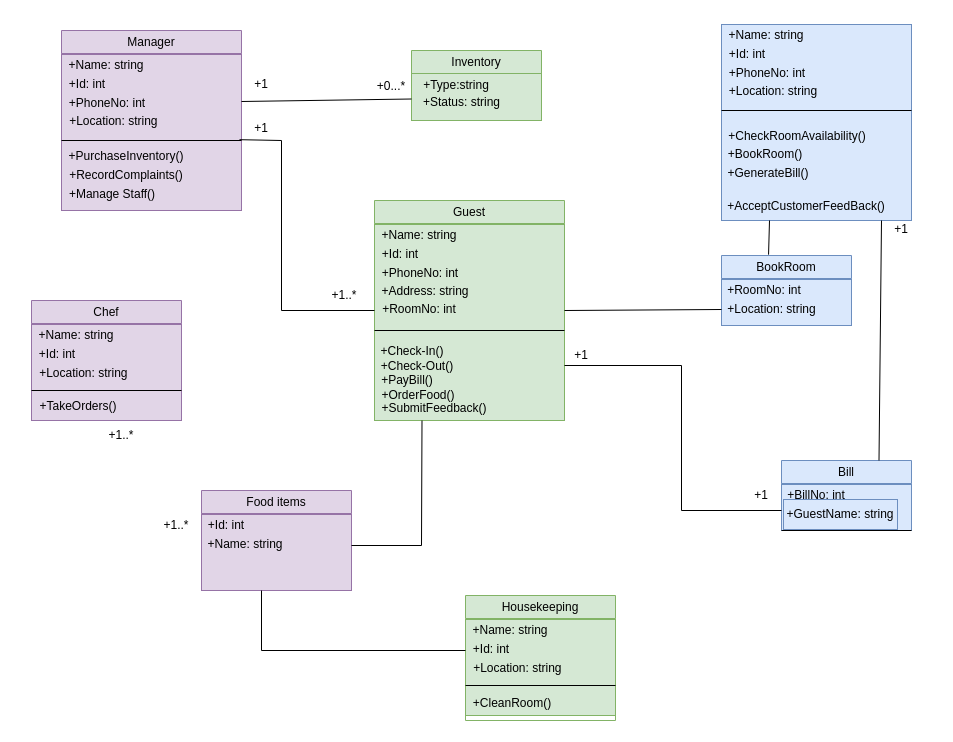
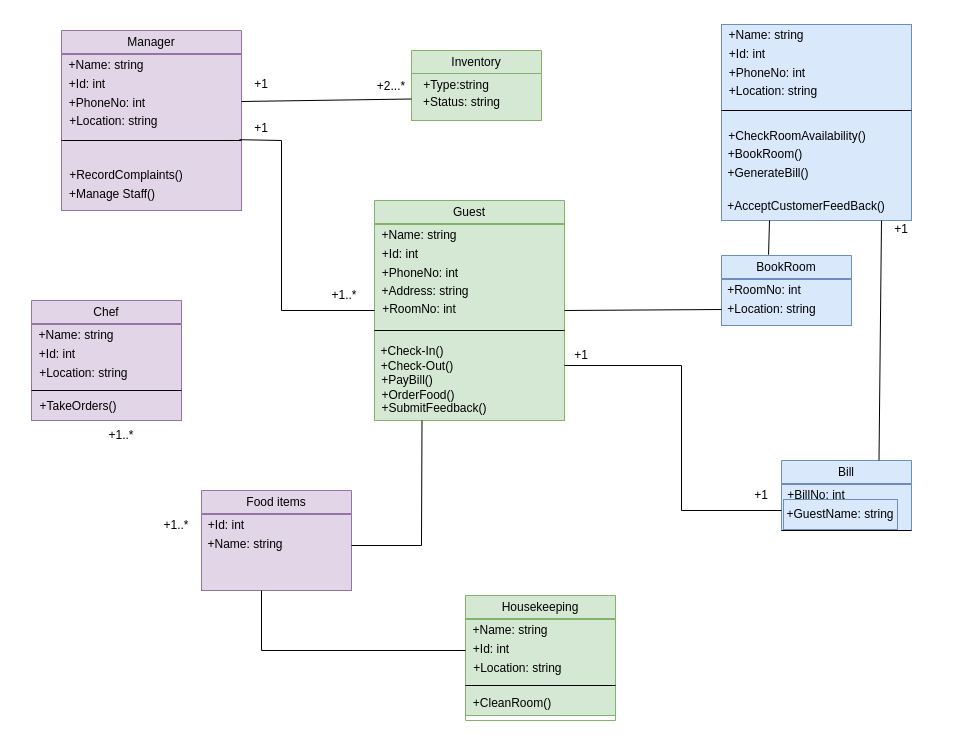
(392, 87) -> (392, 87)
(127, 156) -> none
